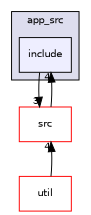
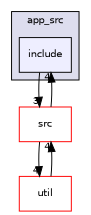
none -> (39, 154)
